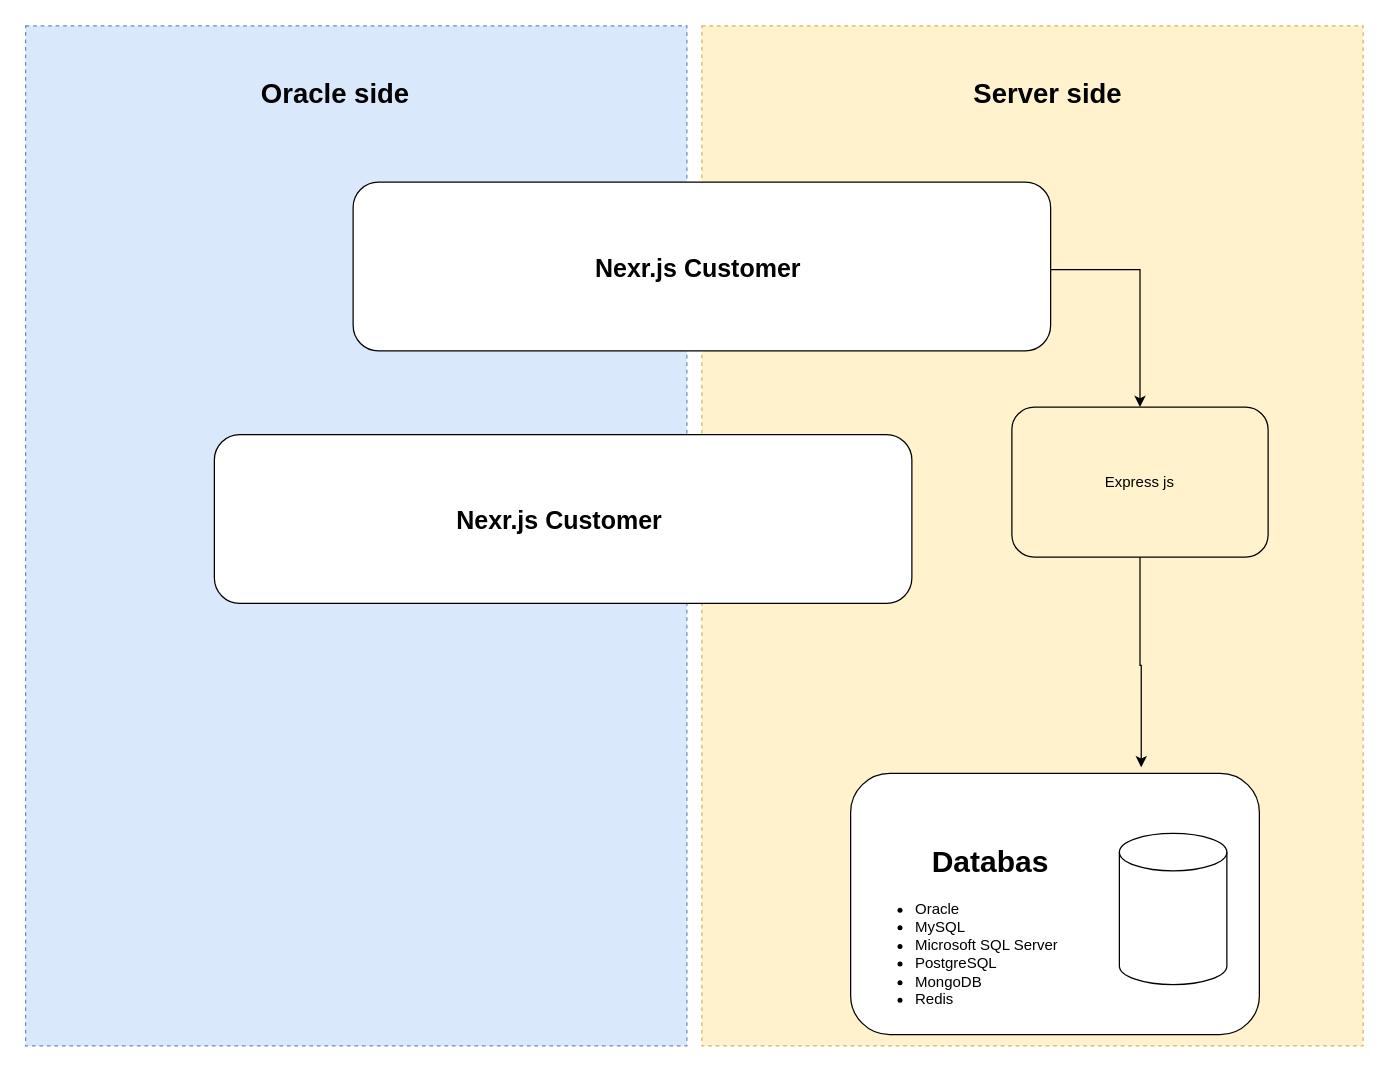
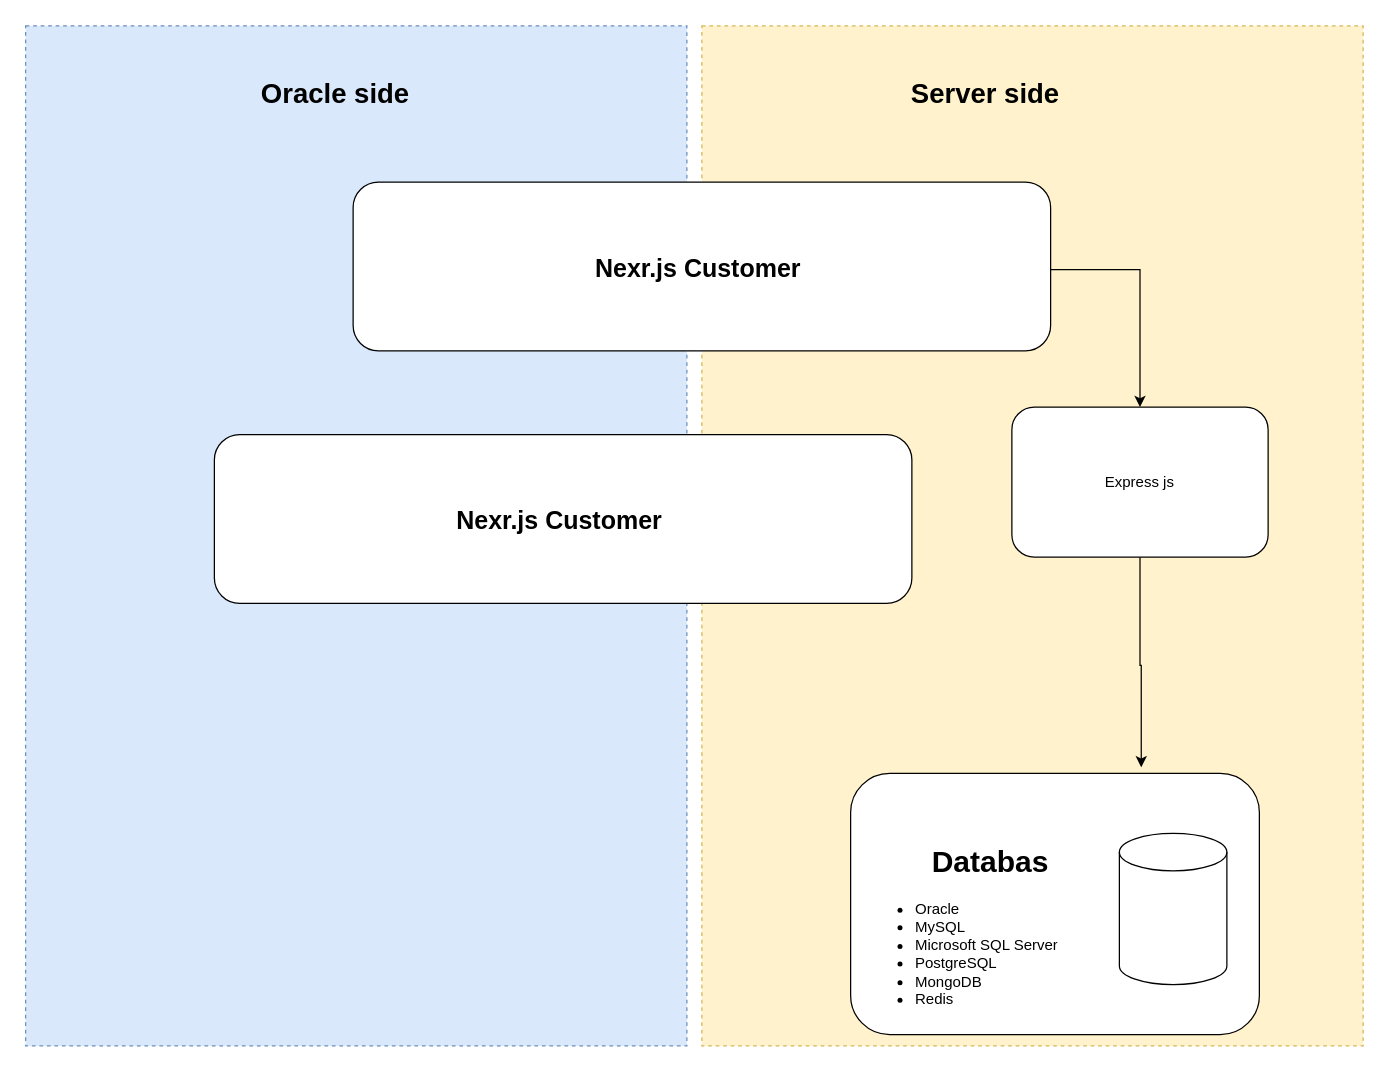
(1048, 94) -> (986, 94)
(1140, 482) -> (1140, 482)
